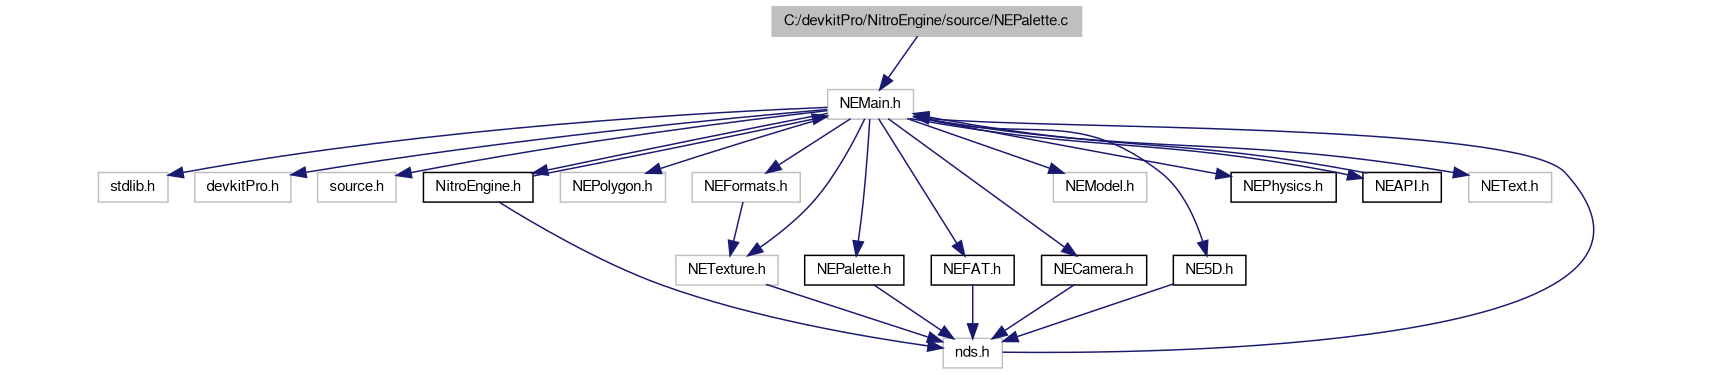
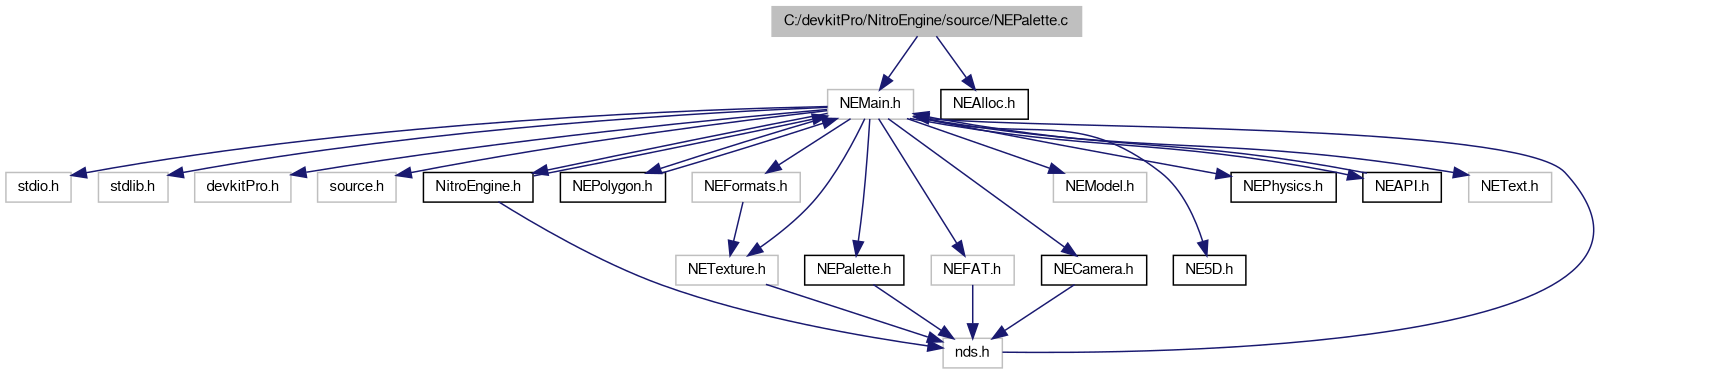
none -> (985, 104)
none -> (742, 149)
none -> (38, 187)
(613, 187) -> (613, 187)
(973, 270) -> (973, 270)
(1095, 310) -> none
